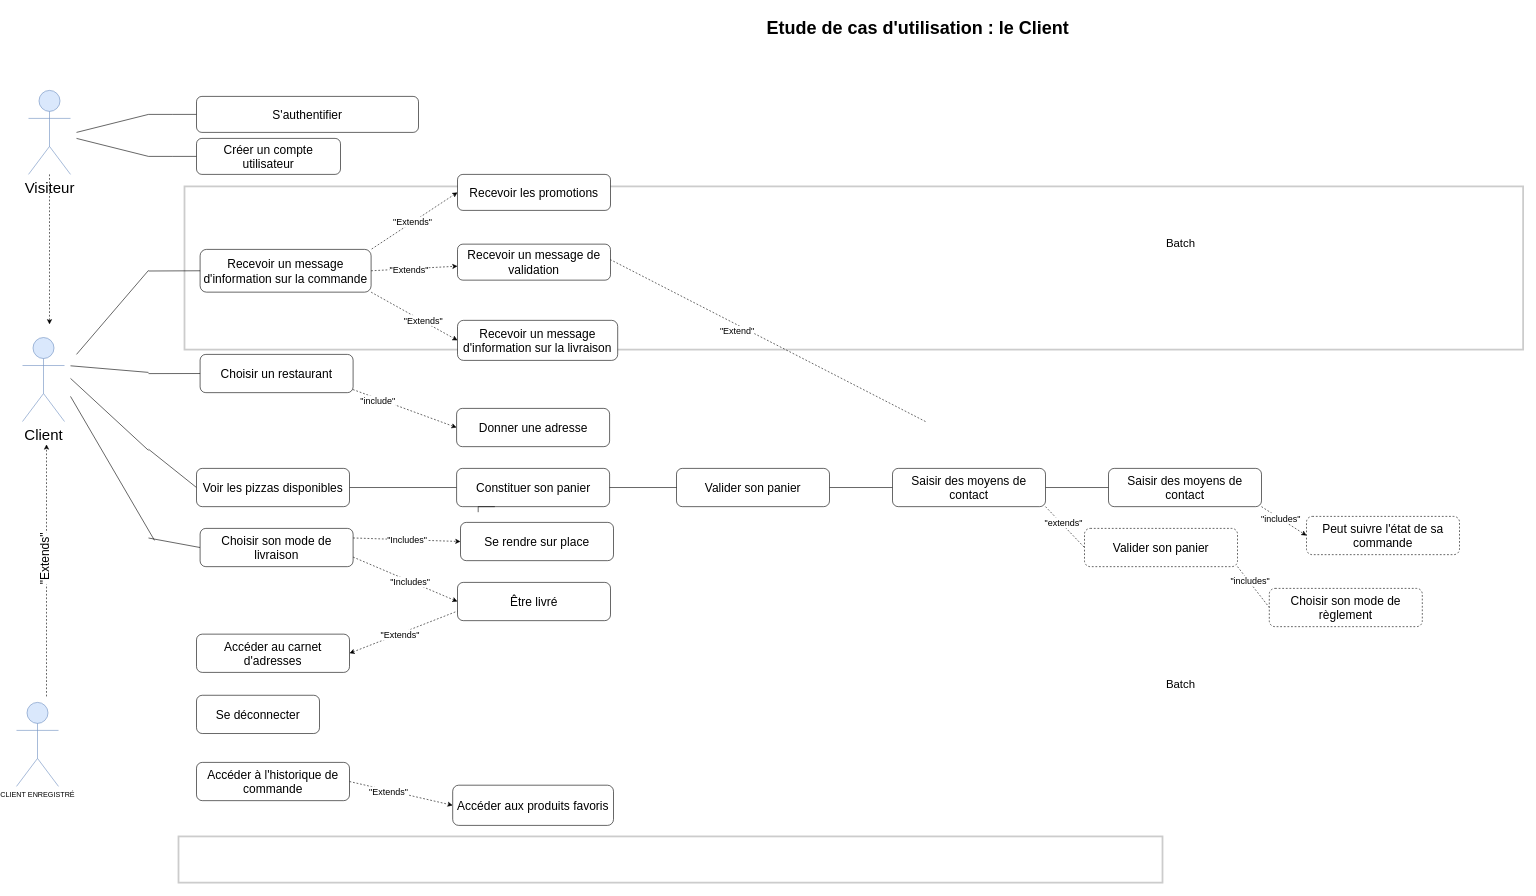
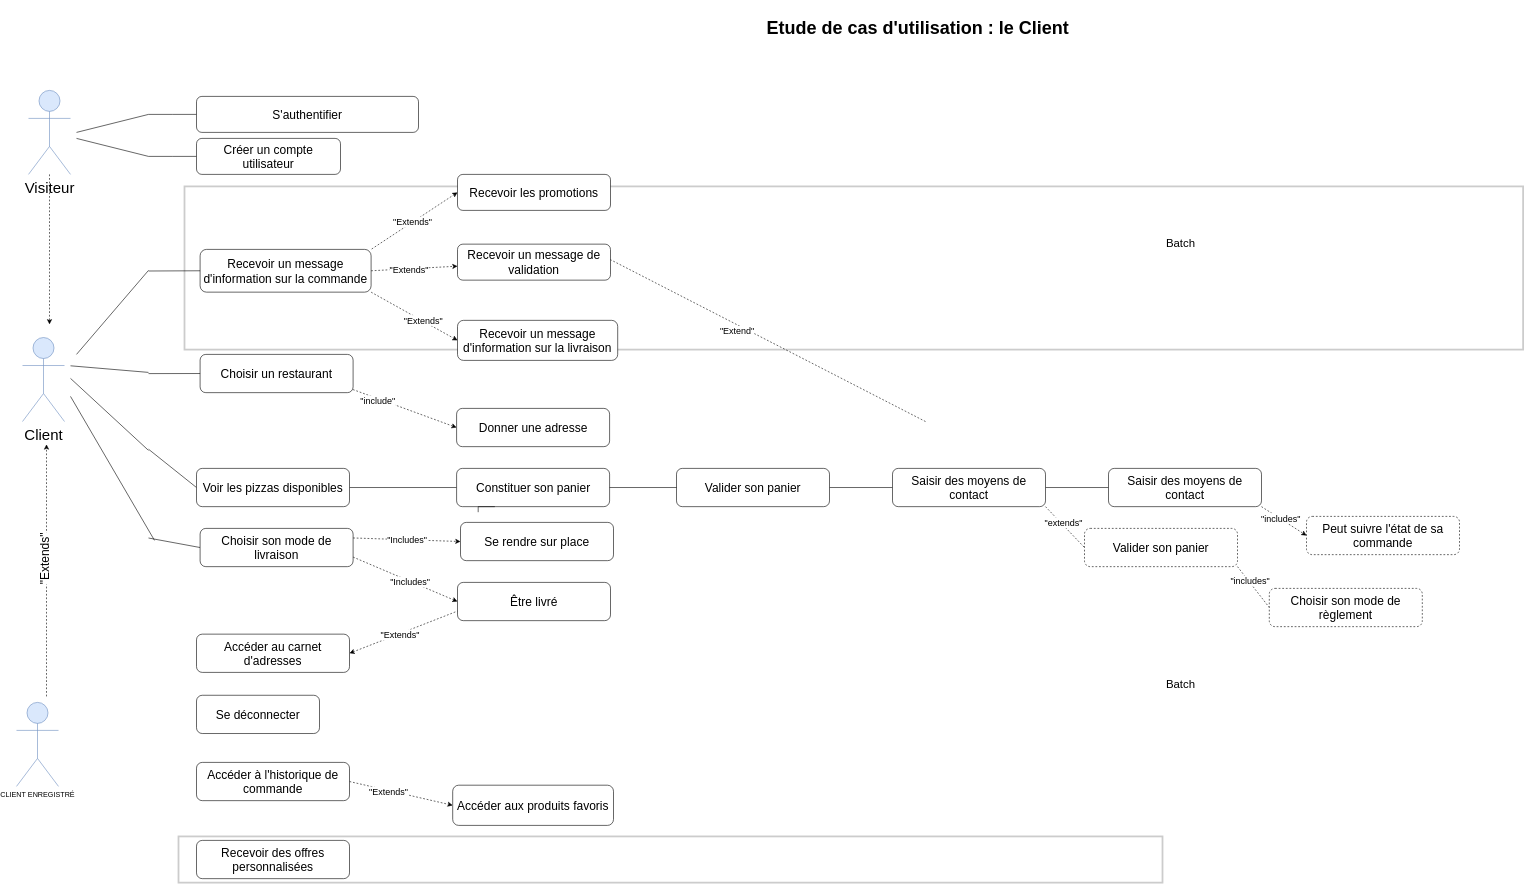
none -> (273, 859)
